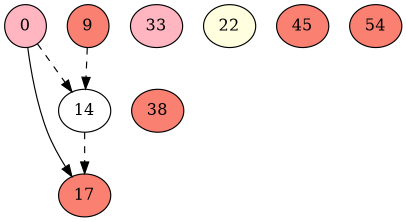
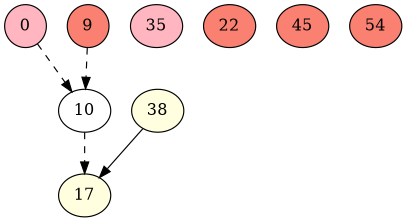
(157, 26) -> (157, 26)
(230, 26) -> (230, 26)
(40, 109) -> (125, 149)
(85, 111) -> (85, 111)
(158, 111) -> (158, 111)
(85, 195) -> (85, 195)
